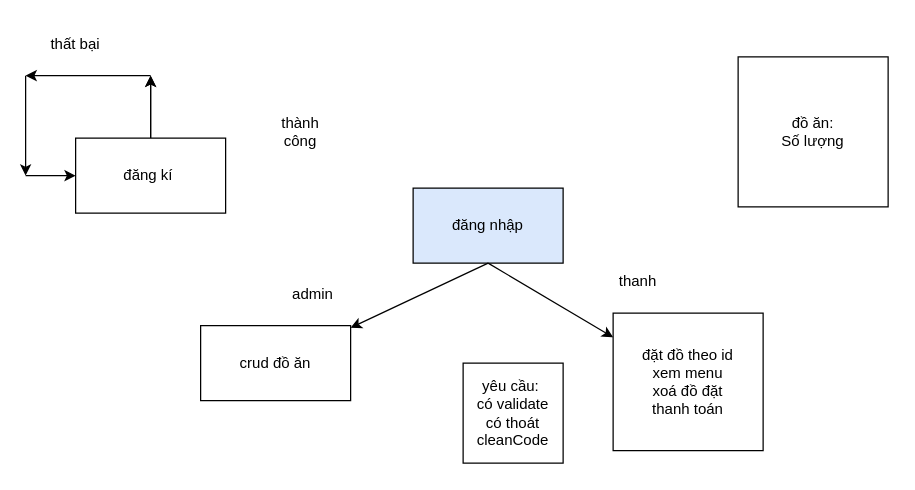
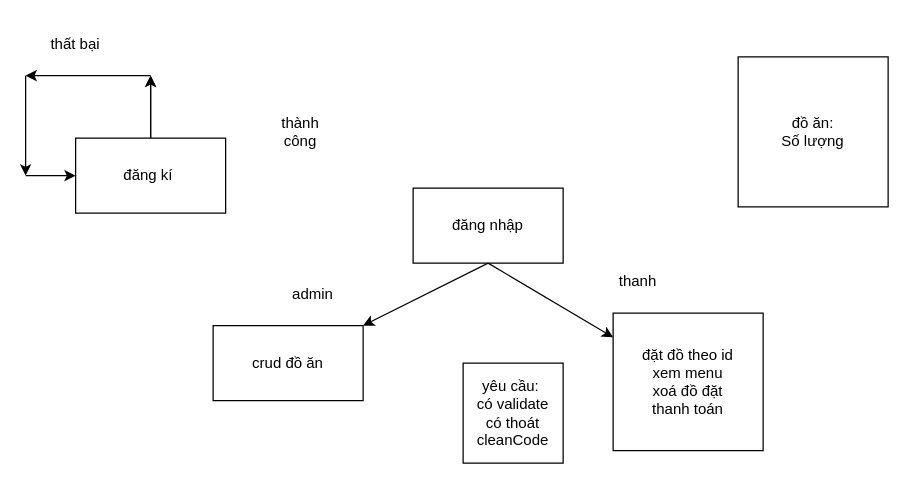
(488, 226) -> (488, 226)
(276, 363) -> (288, 363)
